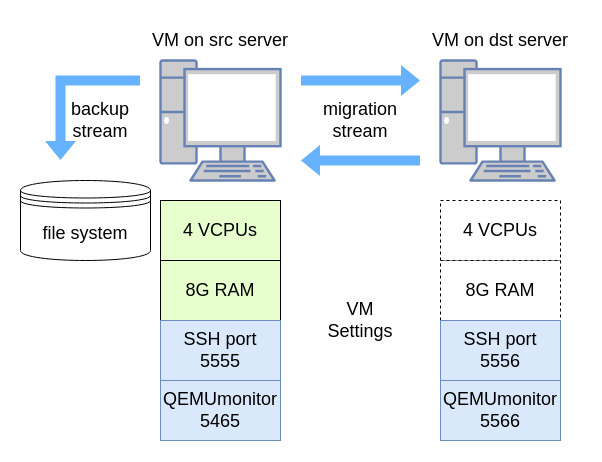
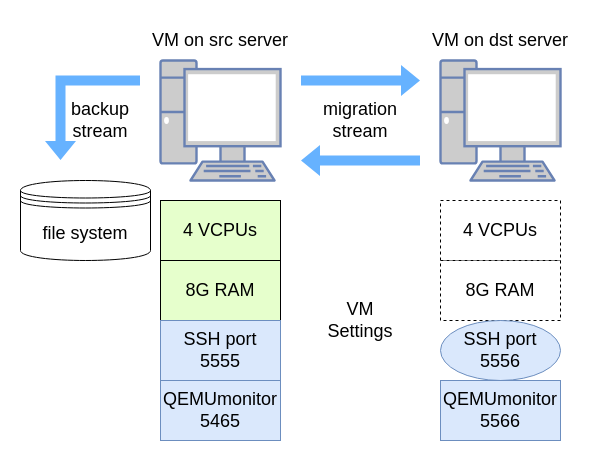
(501, 351) -> (501, 351)
